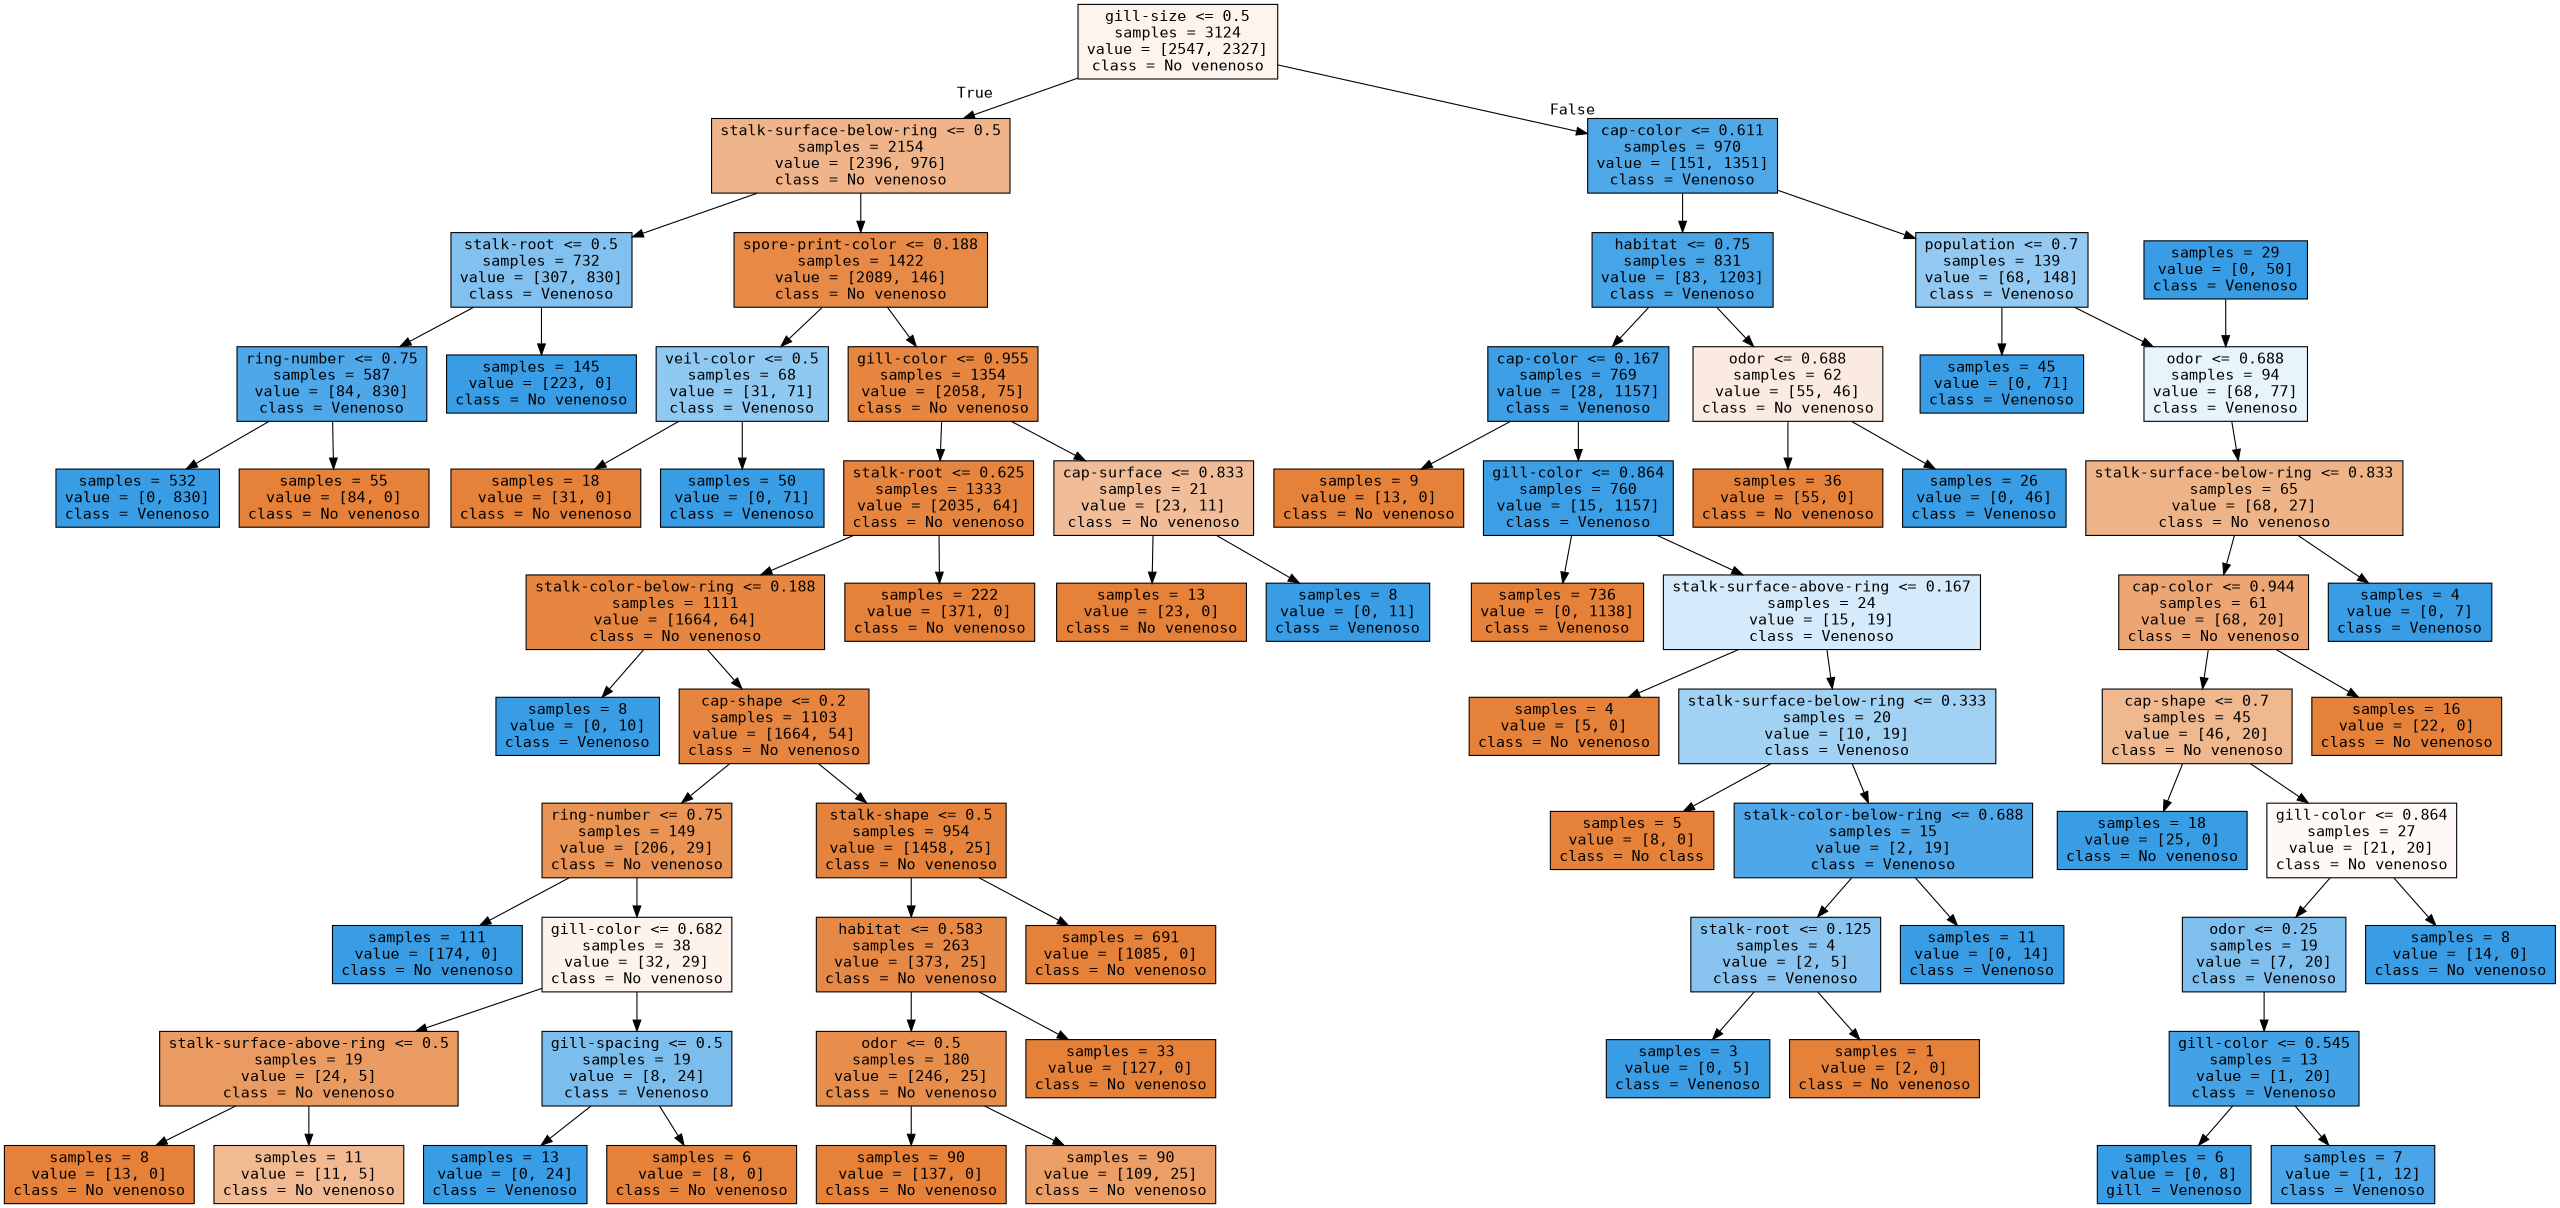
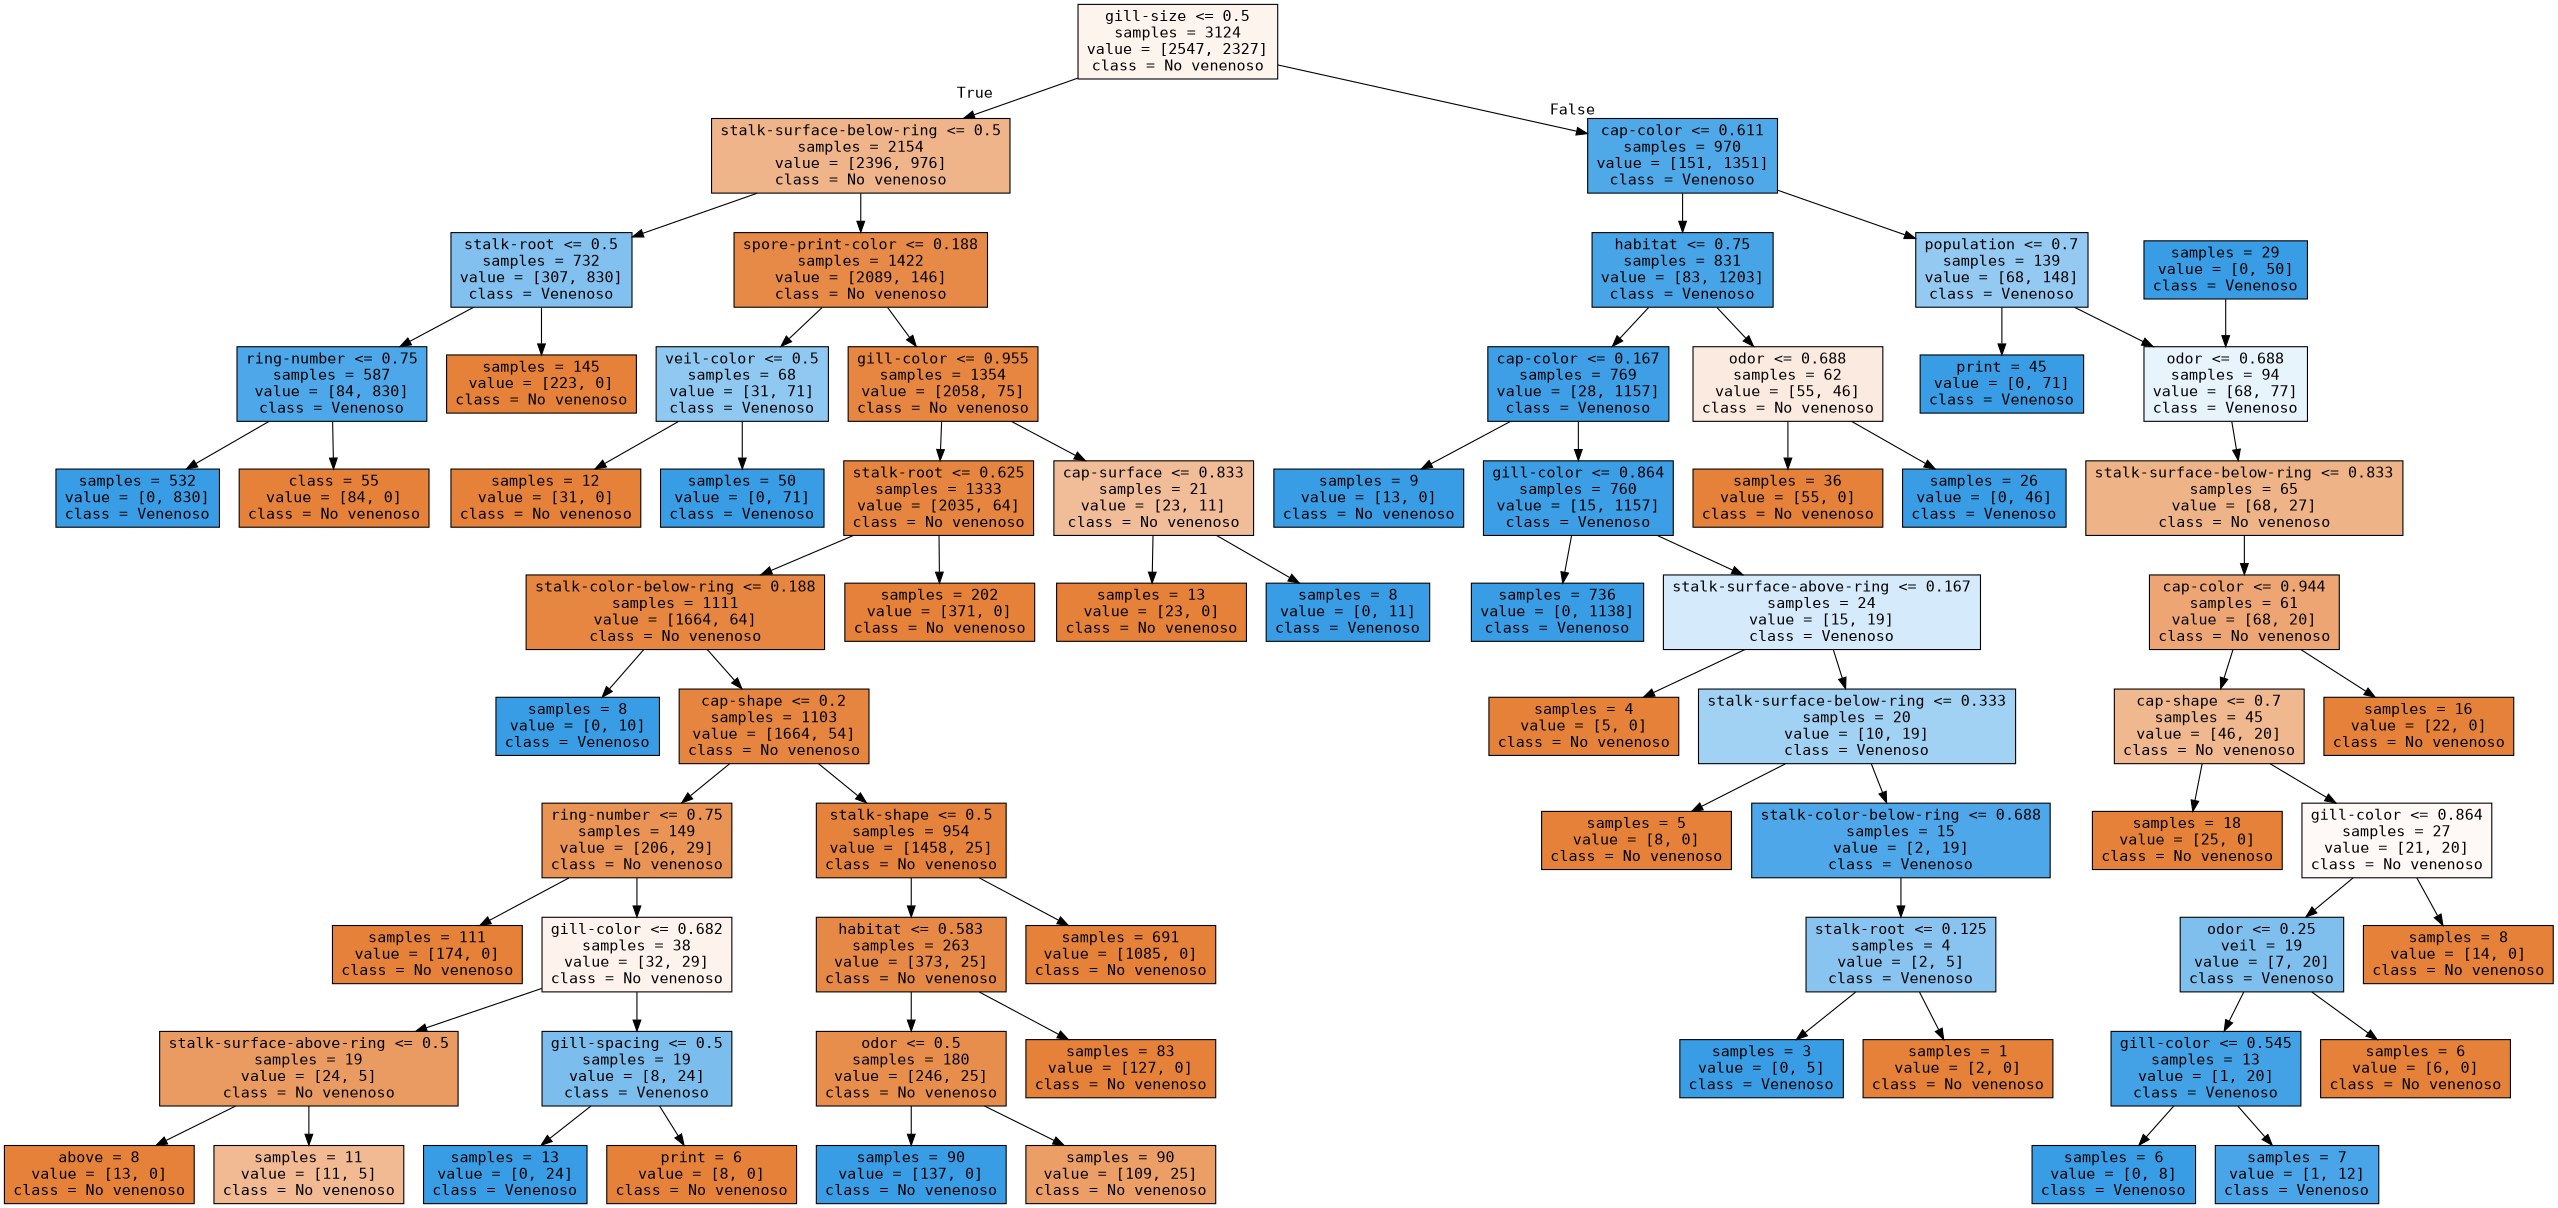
(541, 384) -> (541, 384)
(2002, 384) -> (2002, 384)
(334, 498) -> (334, 498)
(546, 498) -> (546, 498)
(1369, 498) -> (1369, 498)
(940, 612) -> (940, 612)
(1558, 612) -> (1558, 612)
(2410, 612) -> none
(1632, 840) -> (1637, 840)
(2152, 840) -> (2187, 840)
(427, 955) -> (427, 955)
(1982, 955) -> none
(2264, 955) -> (2262, 955)
(2461, 955) -> (2458, 955)
(1121, 1069) -> (1121, 1069)
none -> (2416, 1069)
(99, 1175) -> (99, 1175)
(702, 1175) -> (702, 1175)
(911, 1175) -> (911, 1175)
(2174, 1175) -> (2114, 1175)
